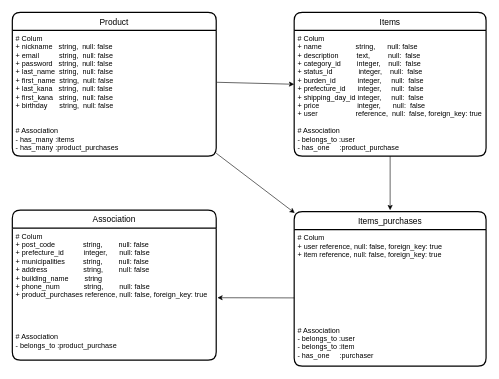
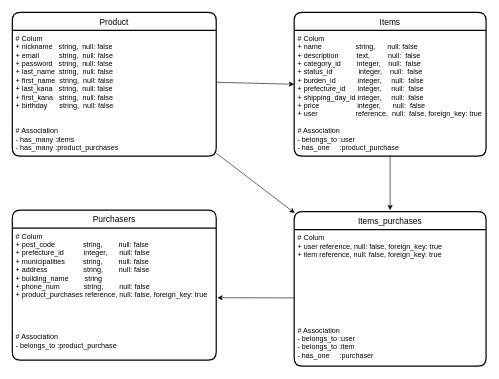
(114, 220) -> (114, 220)
